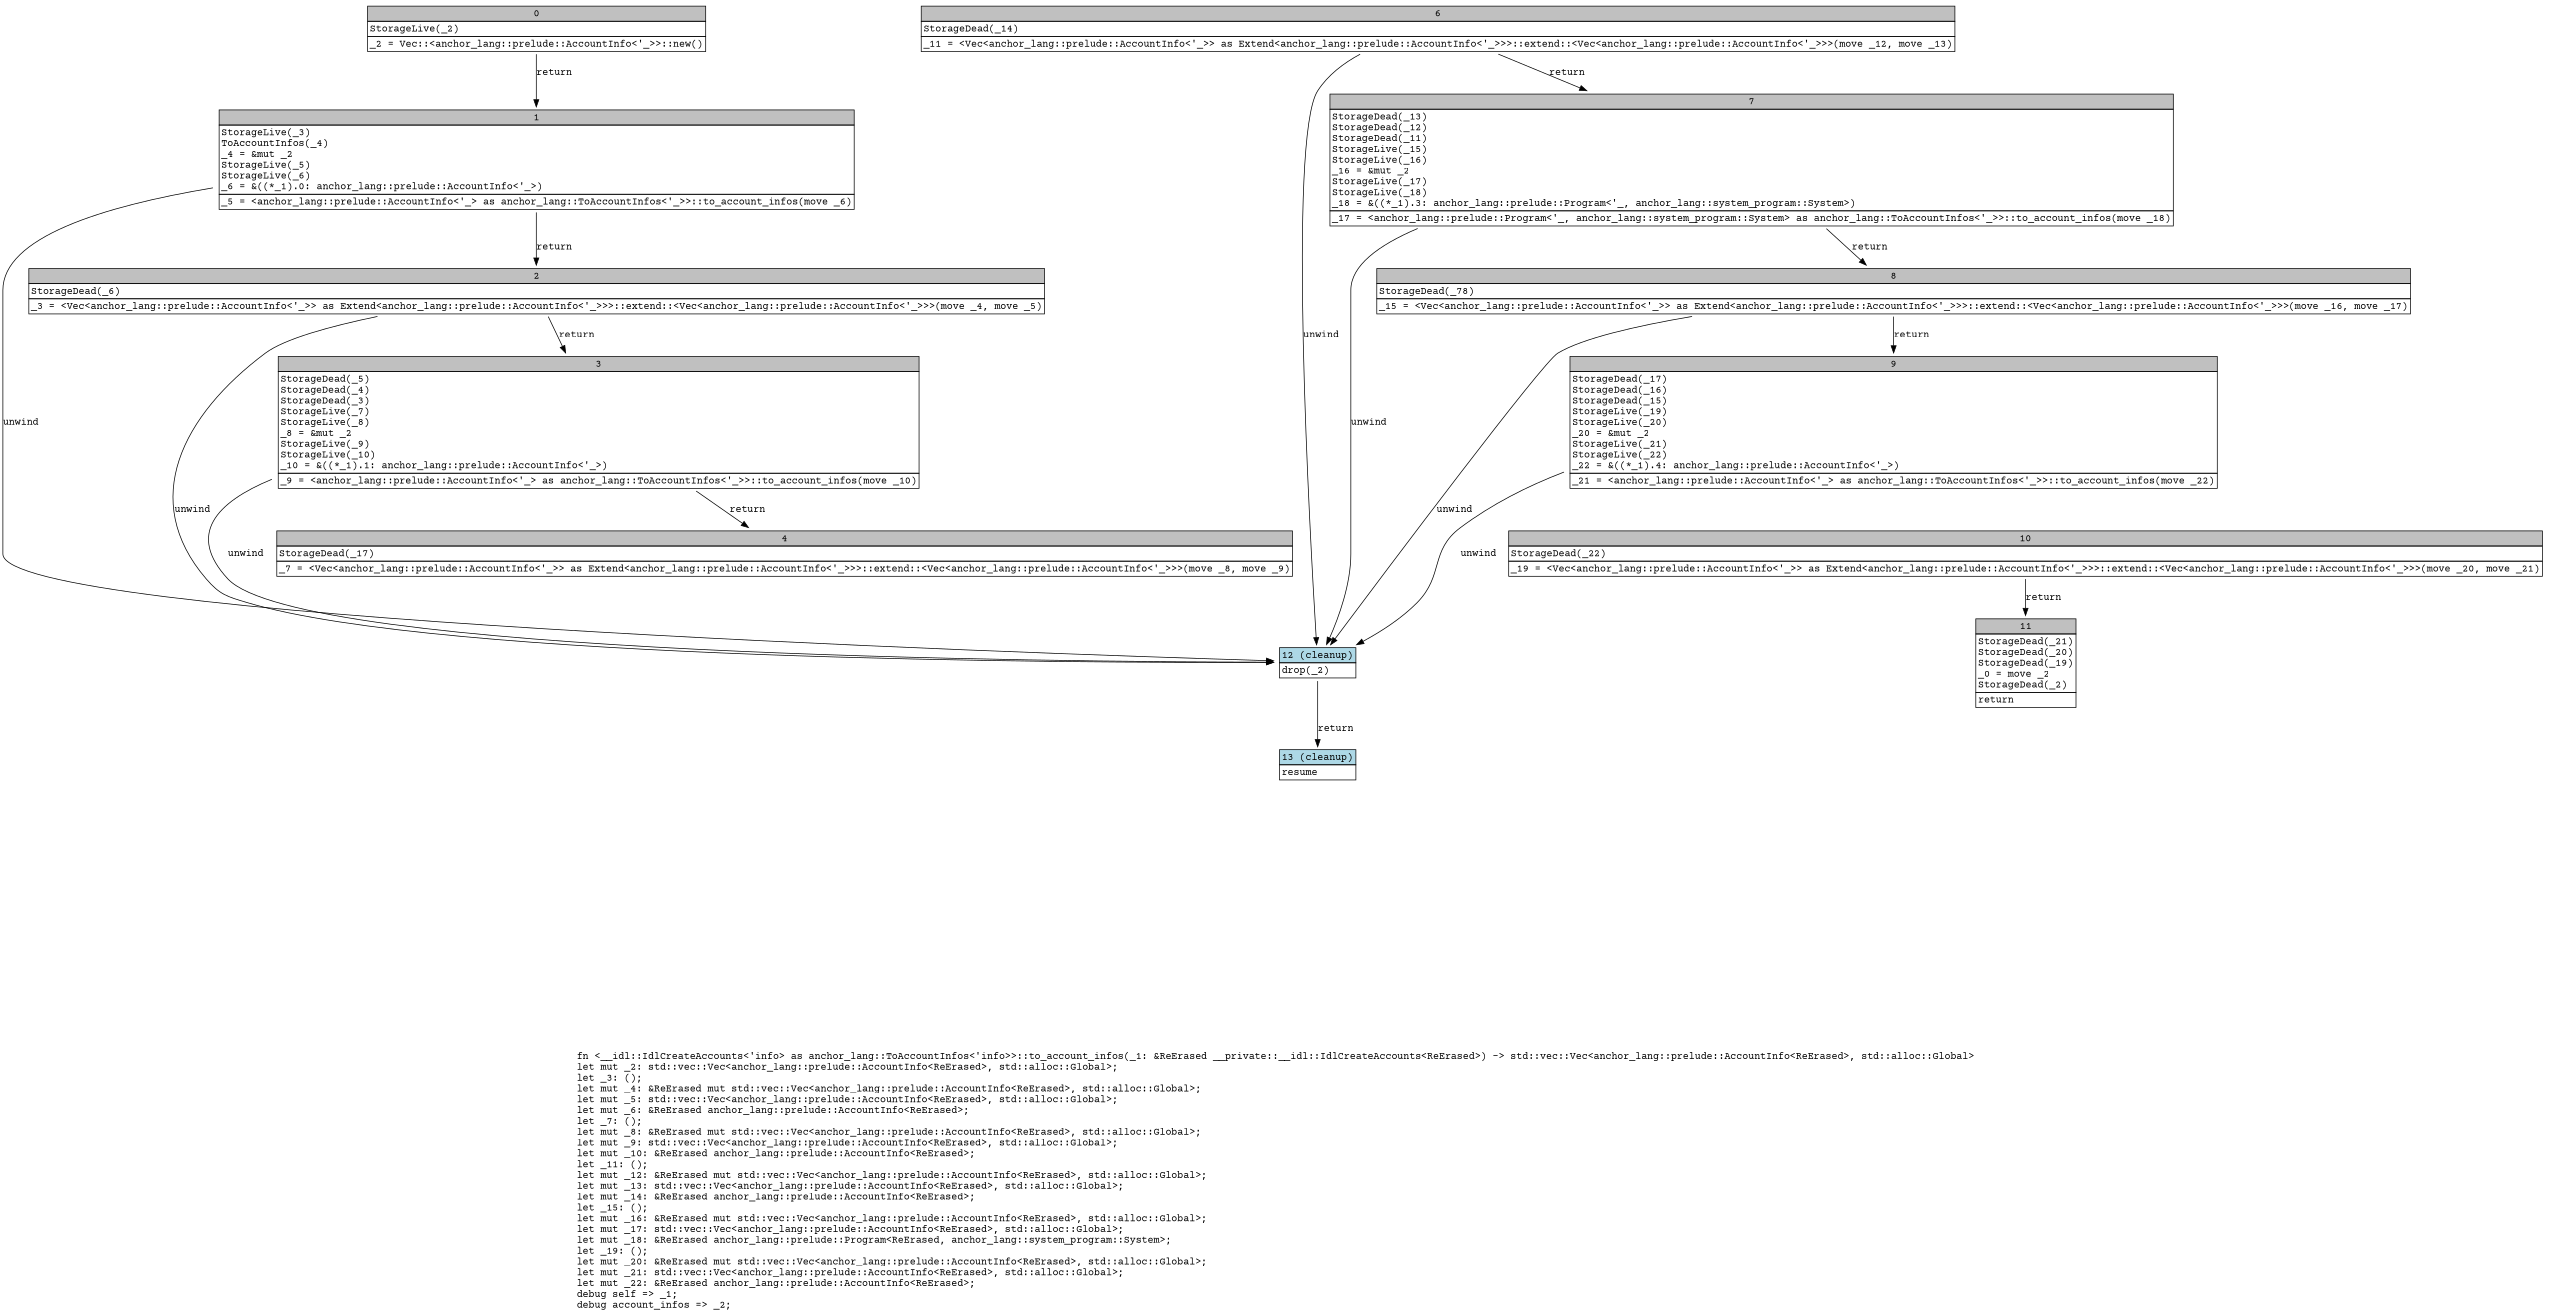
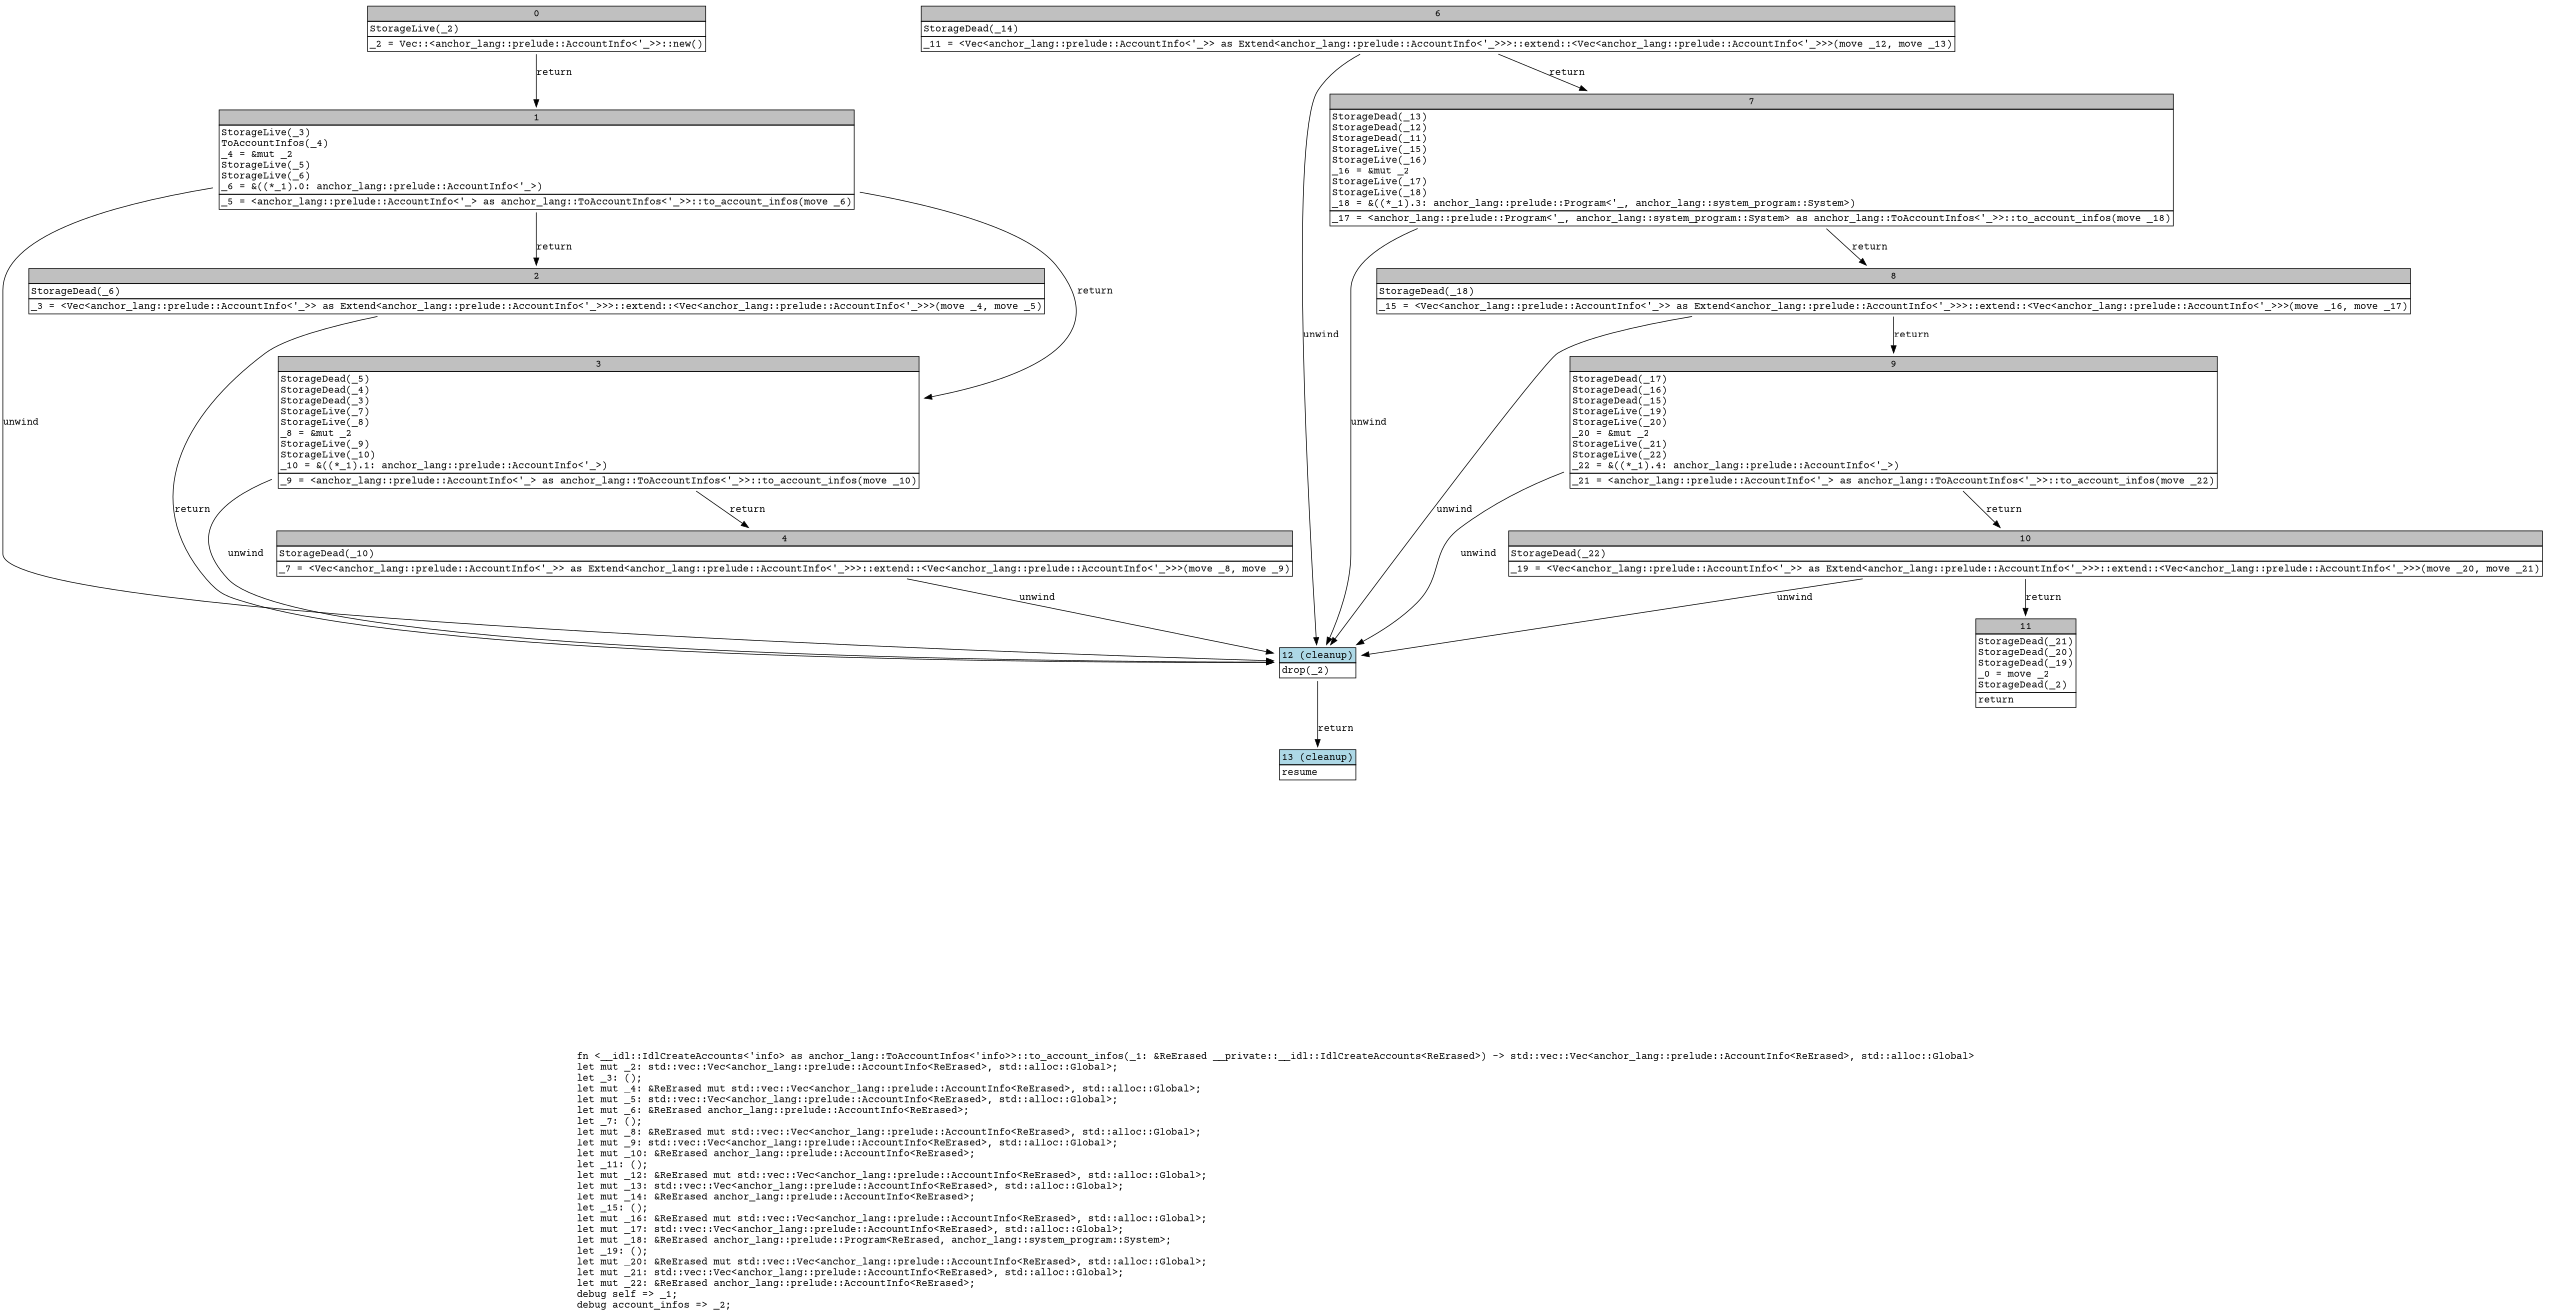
(1427, 291) -> (1427, 291)
(555, 331) -> (1061, 272)
none -> (1979, 507)
(192, 509) -> (192, 509)
(327, 553) -> (327, 553)
none -> (1087, 615)
none -> (1616, 617)
